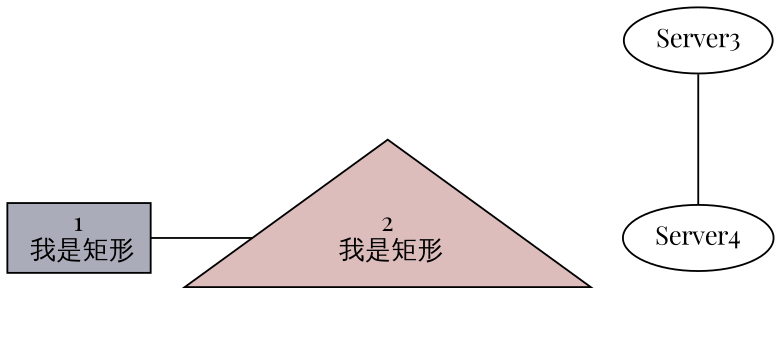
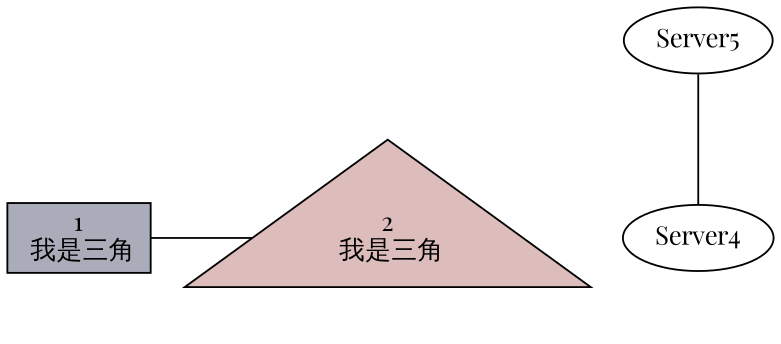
(698, 40) -> (698, 40)
(79, 238) -> (79, 238)
(388, 238) -> (388, 238)
